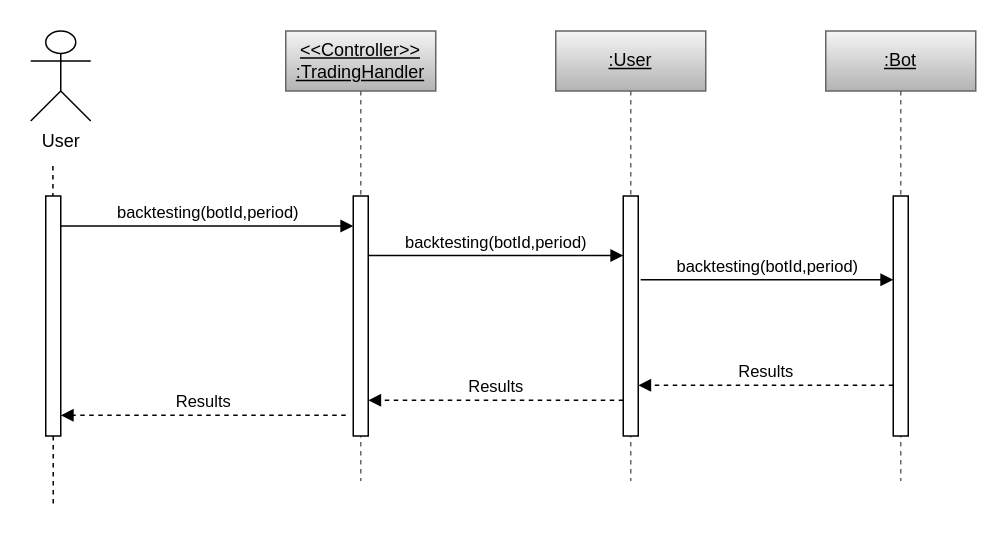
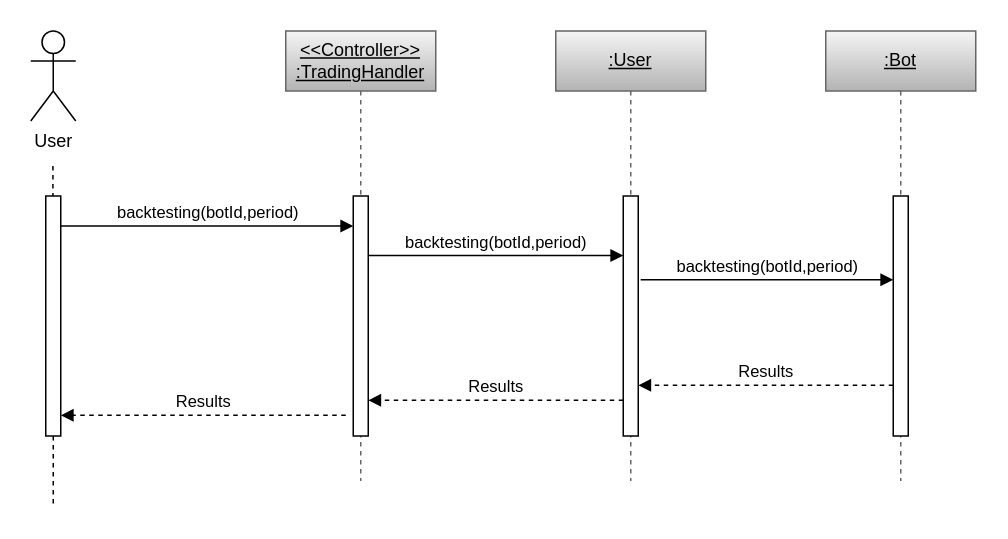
(61, 76) -> (53, 76)
